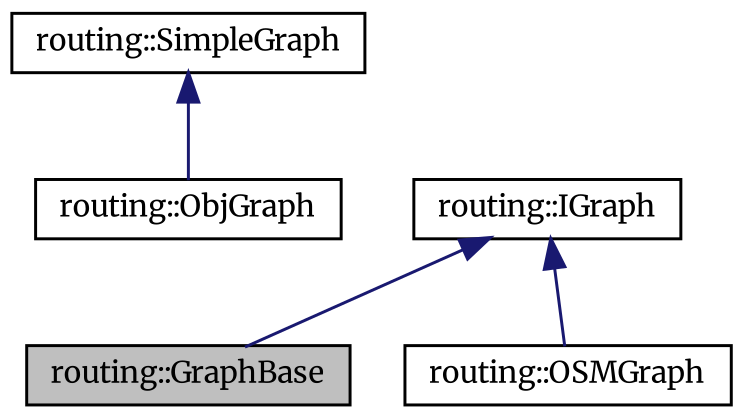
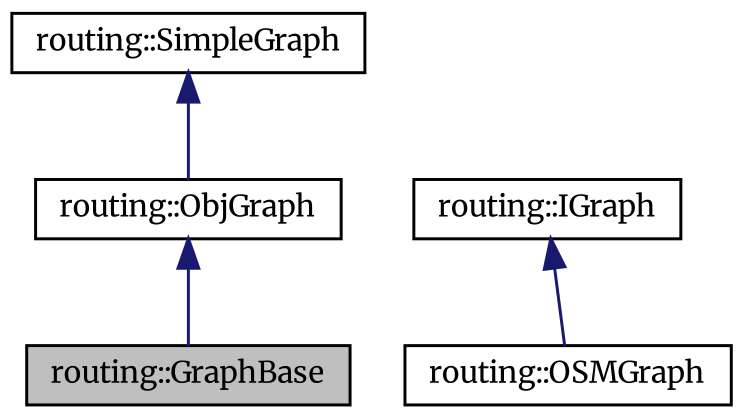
(354, 298) -> (188, 308)
